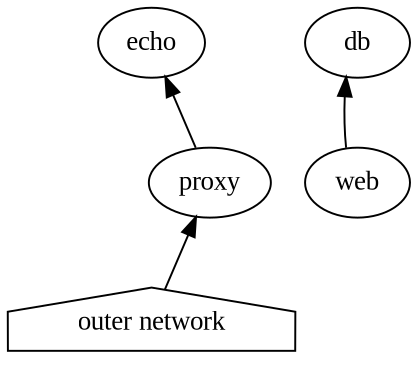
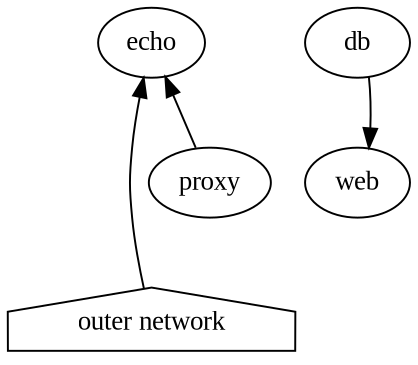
(345, 122) -> (371, 103)
(177, 262) -> (130, 193)
